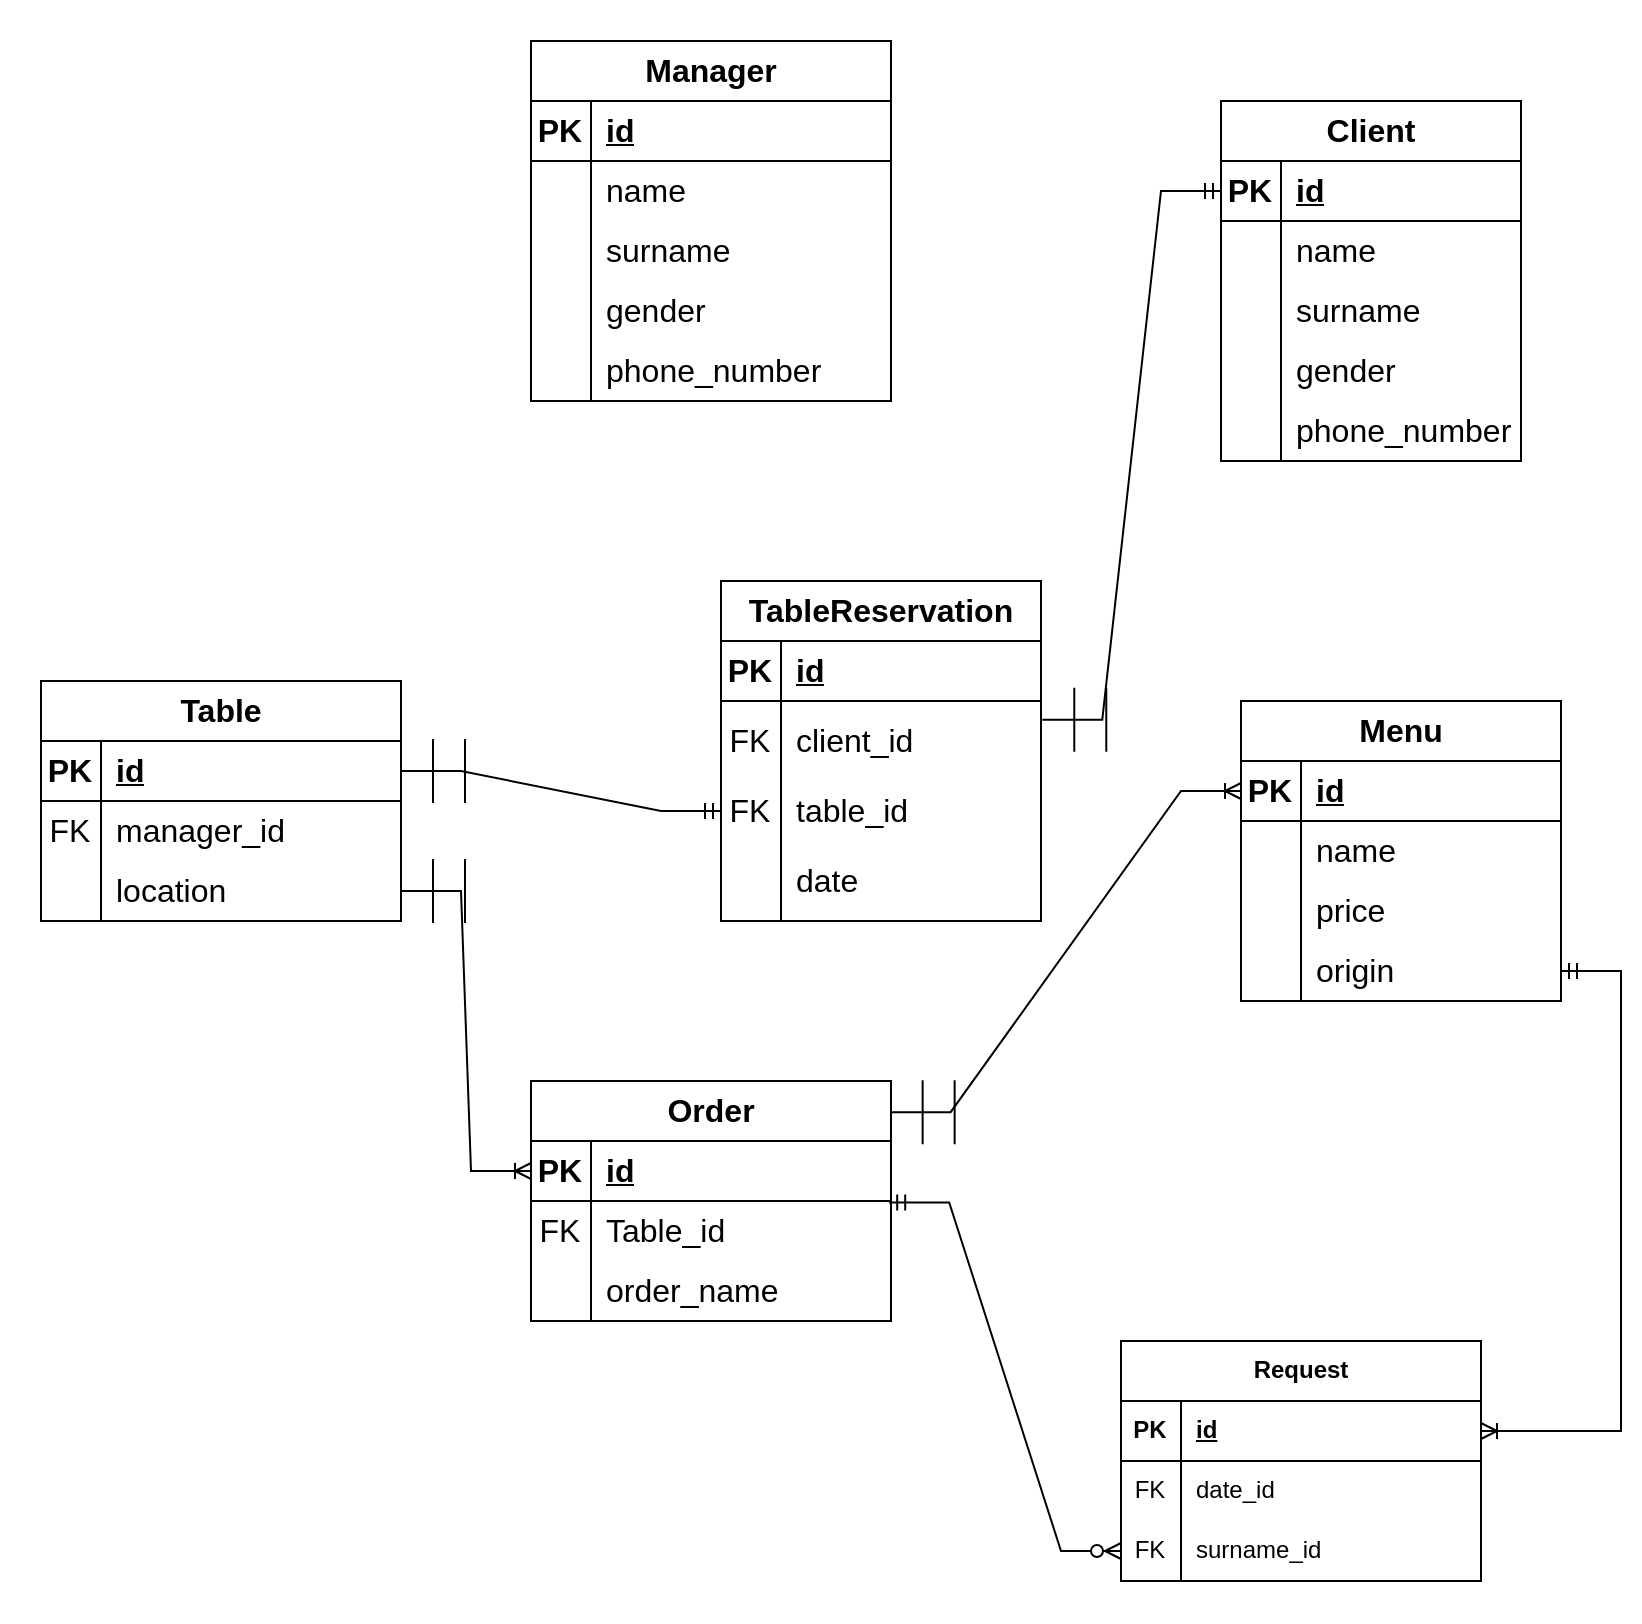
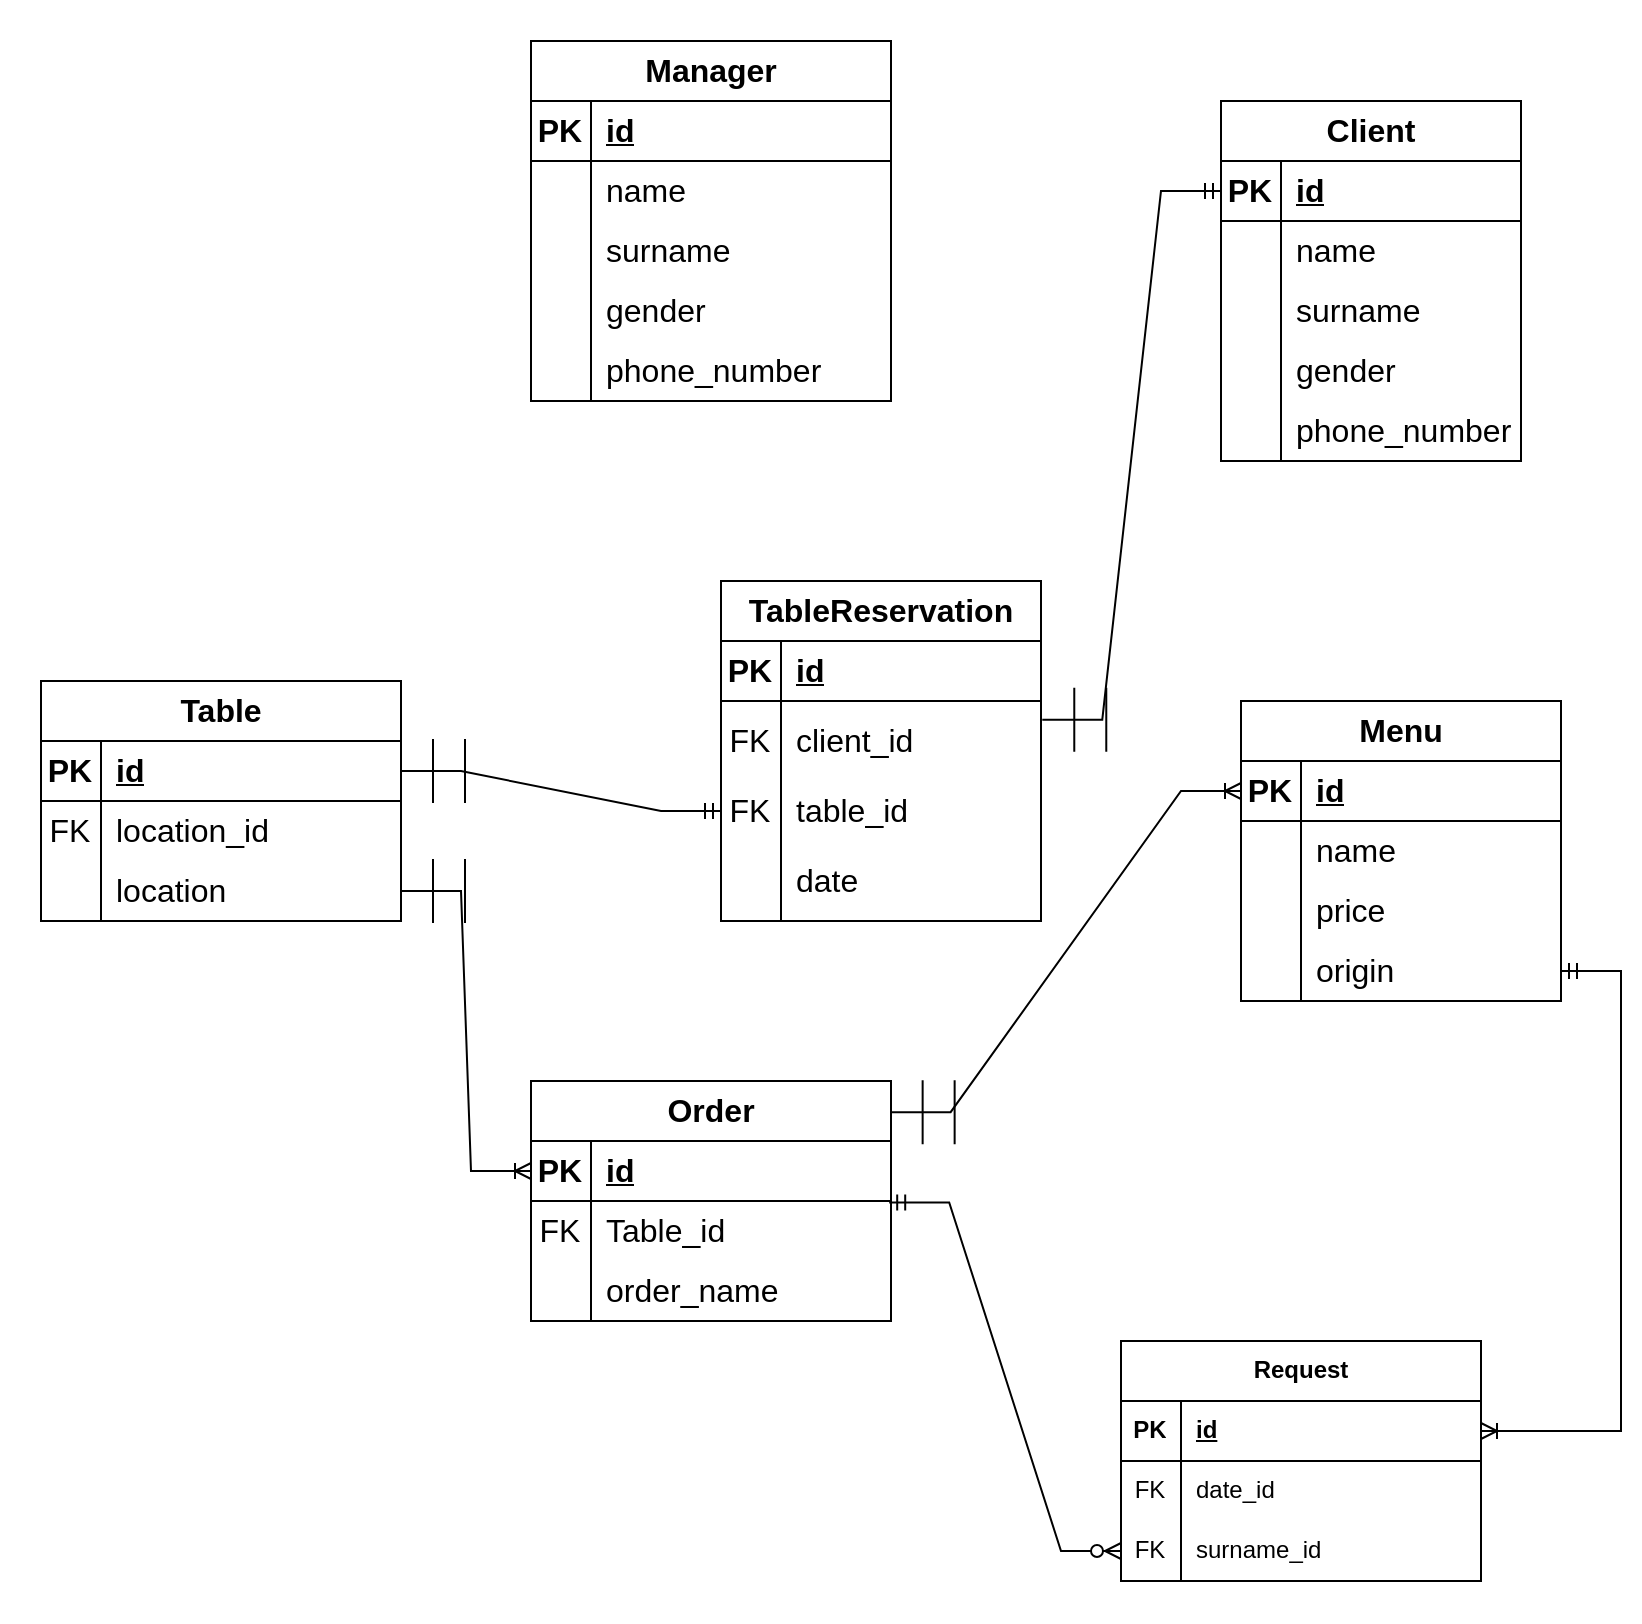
(202, 831) -> (203, 831)
